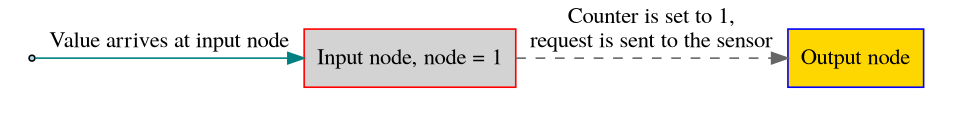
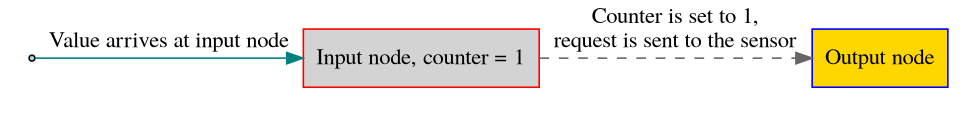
(410, 58) -> (421, 58)
